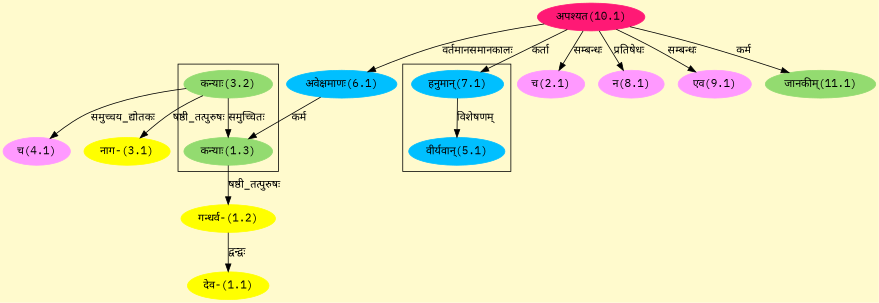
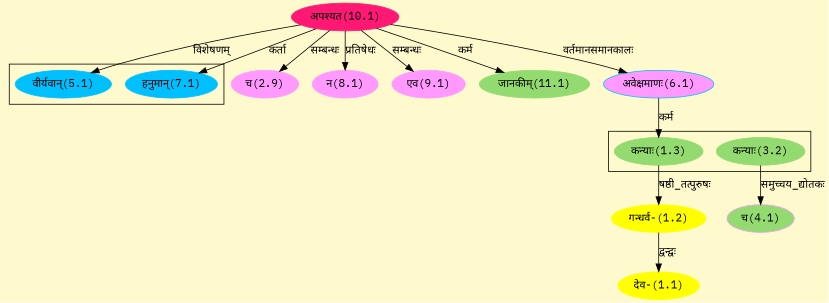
(342, 84) -> (659, 84)
(551, 84) -> (265, 84)
(228, 114) -> none
(457, 114) -> (199, 44)
(37, 151) -> (761, 219)
(127, 151) -> none
